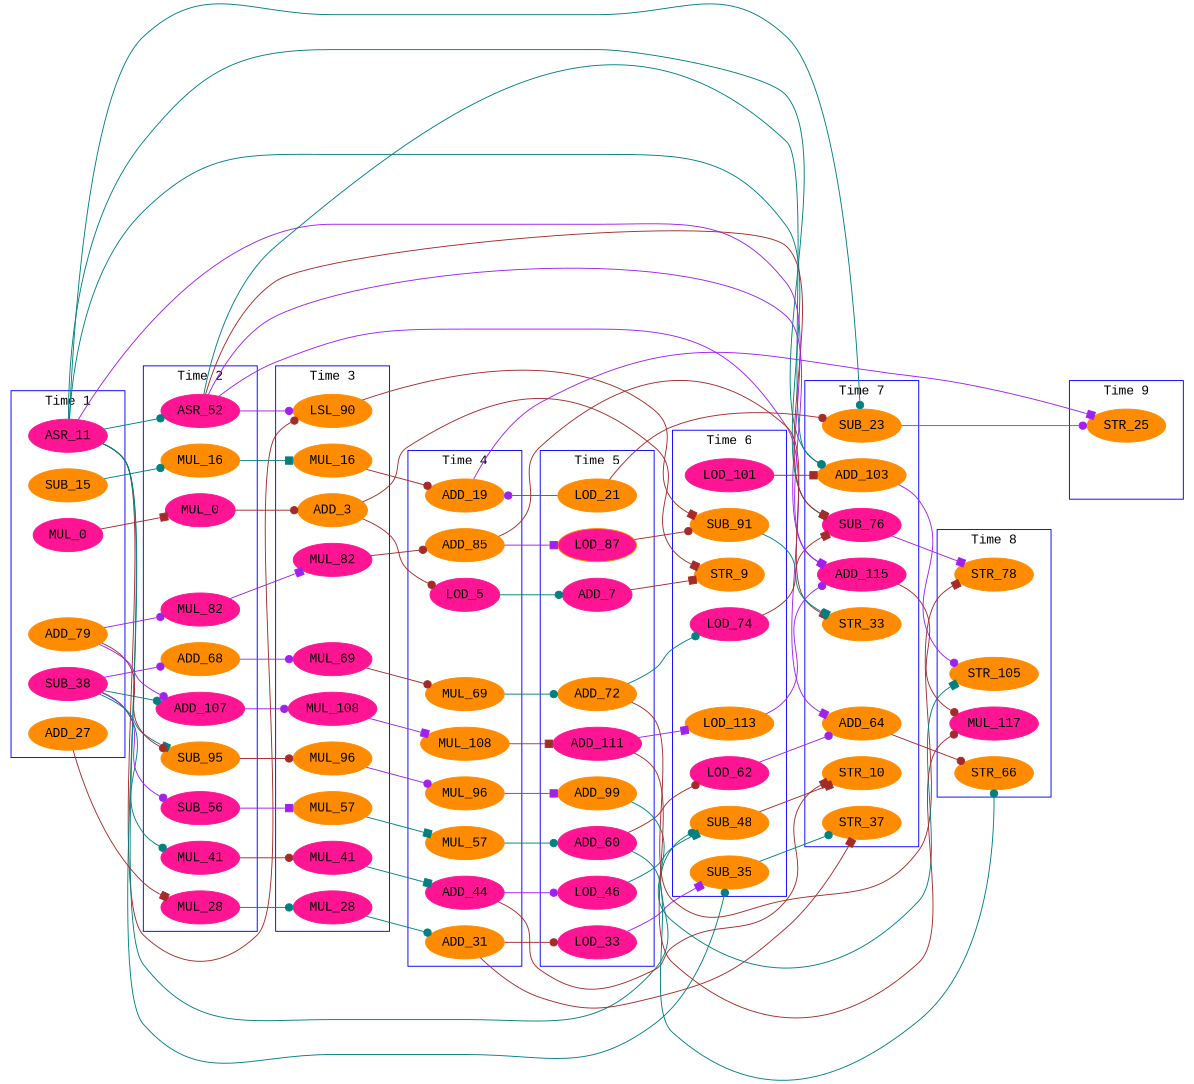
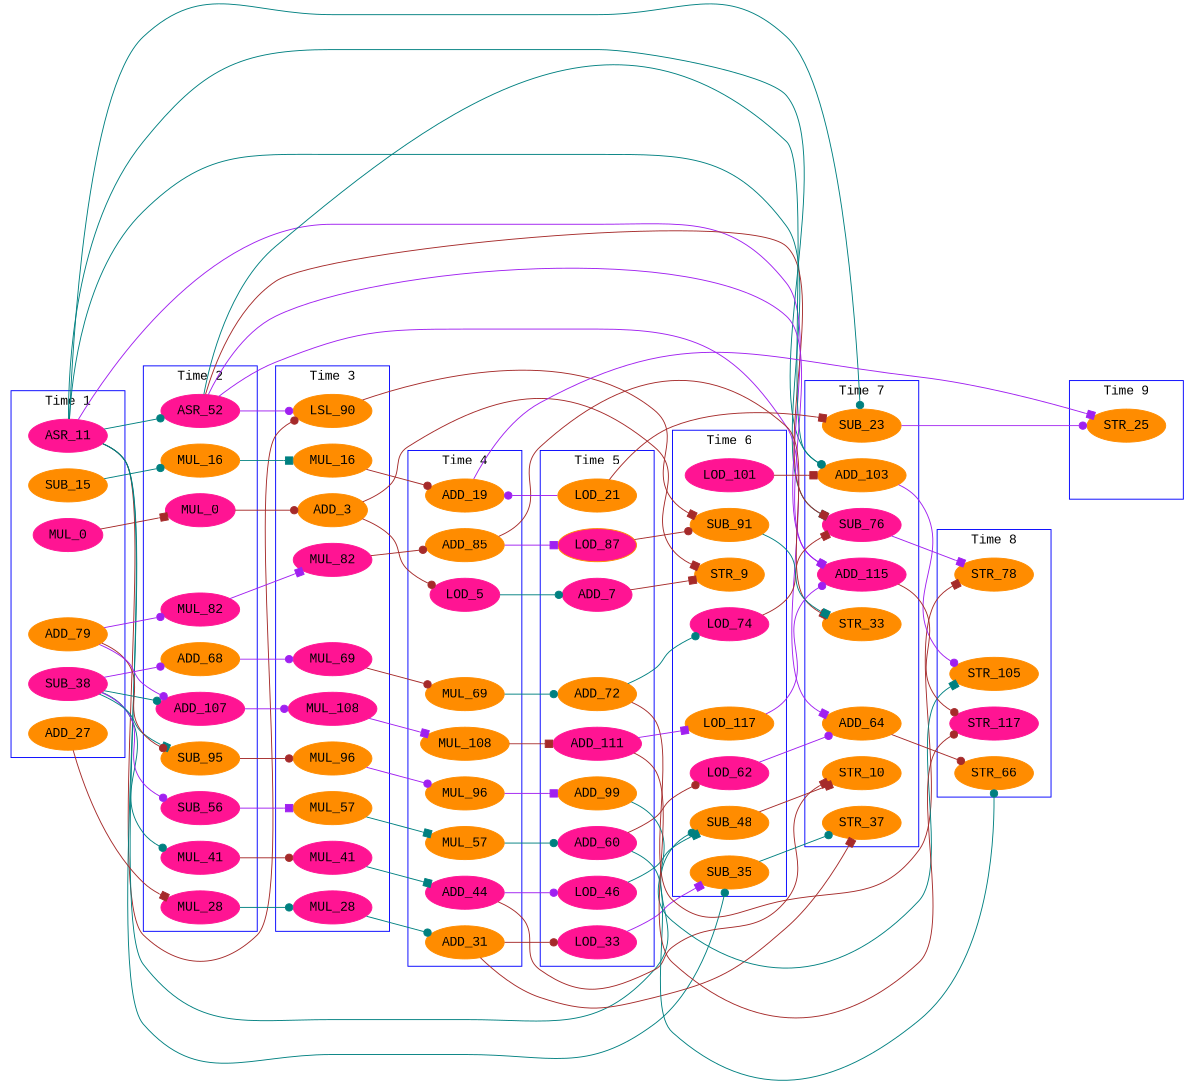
(704, 418) -> (703, 418)
(729, 724) -> (729, 724)
(994, 724) -> (994, 724)
